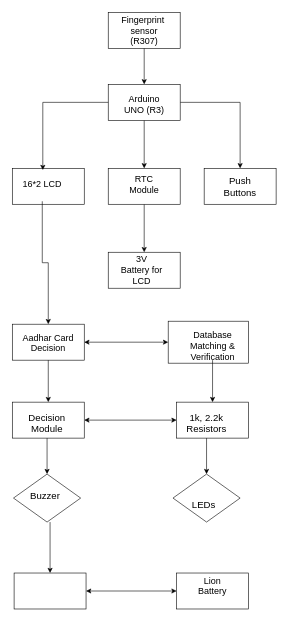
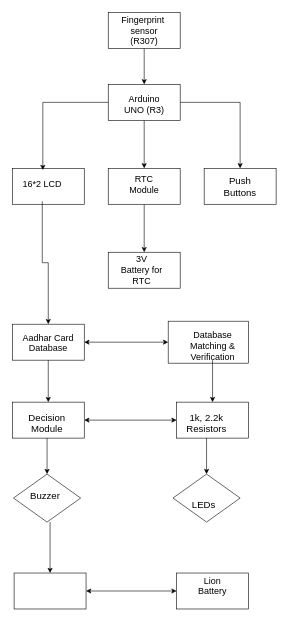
(142, 275) -> (142, 275)
(48, 348) -> (48, 348)
